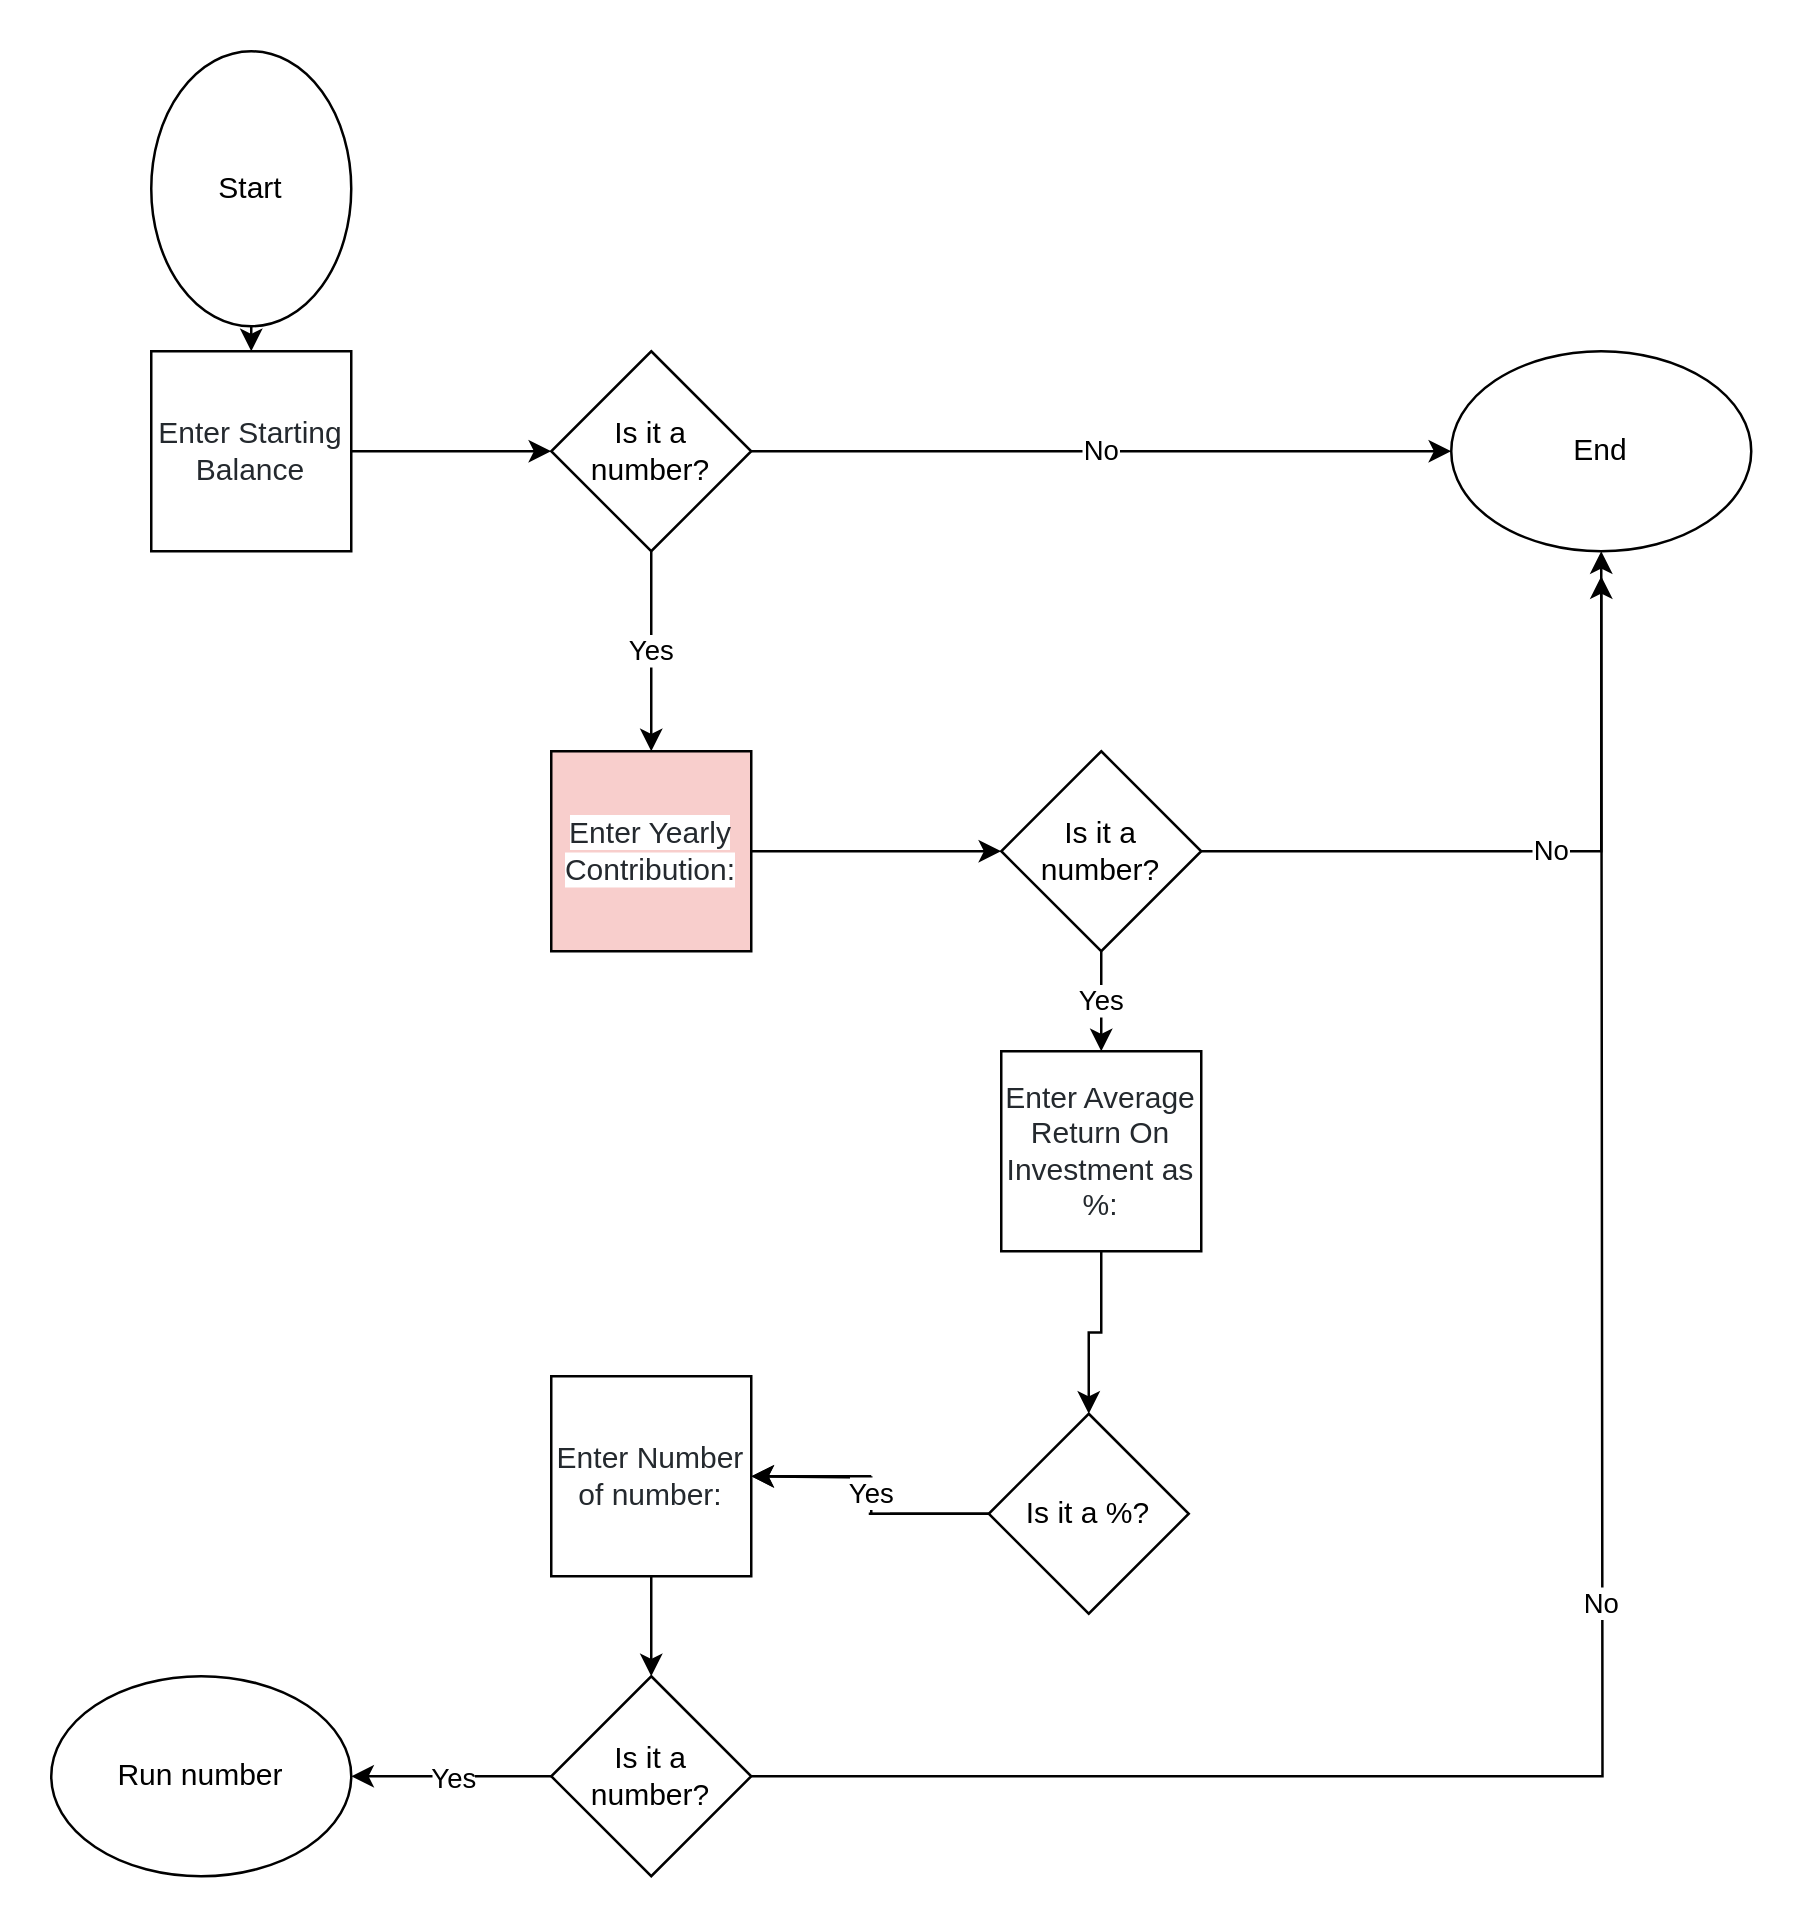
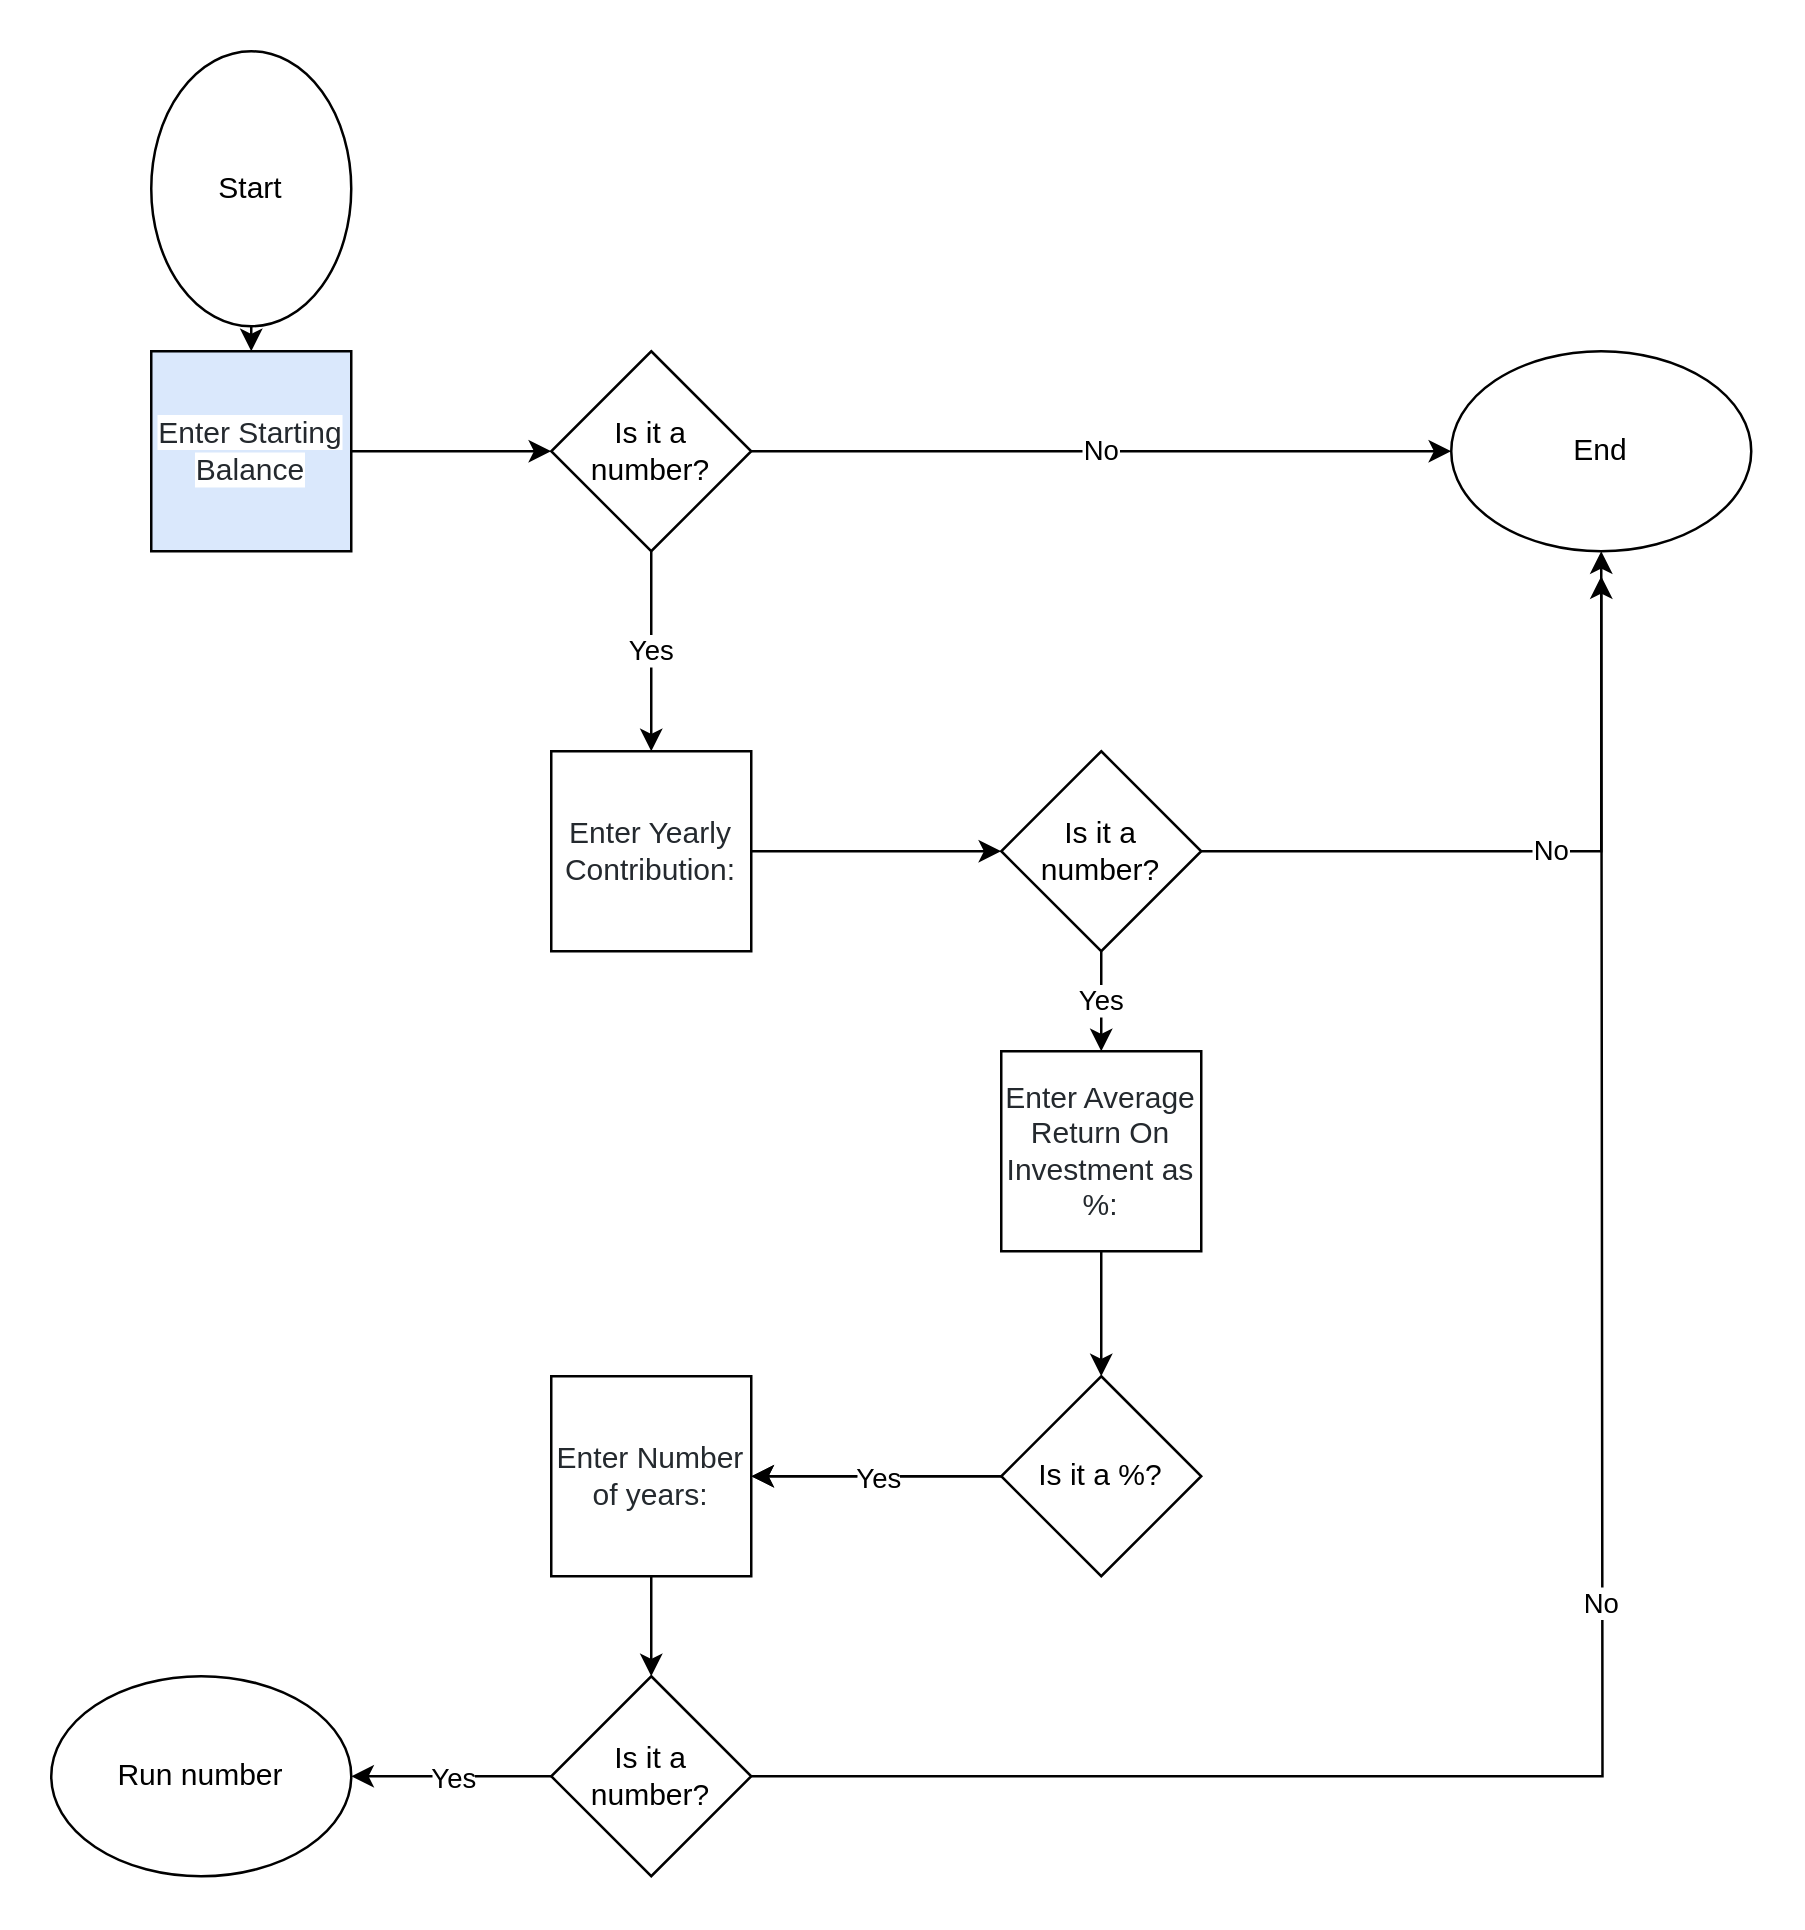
(251, 451) -> (251, 451)
(651, 851) -> (651, 851)
(651, 1476) -> (651, 1476)
(1089, 1514) -> (1101, 1476)
